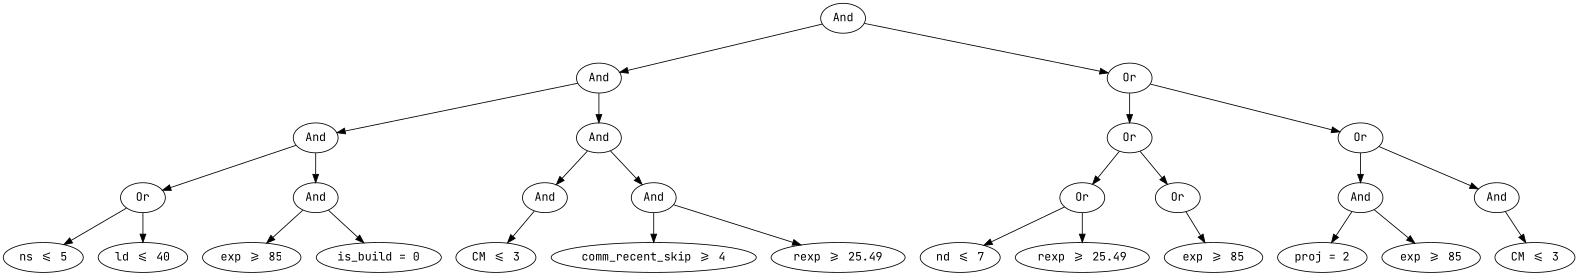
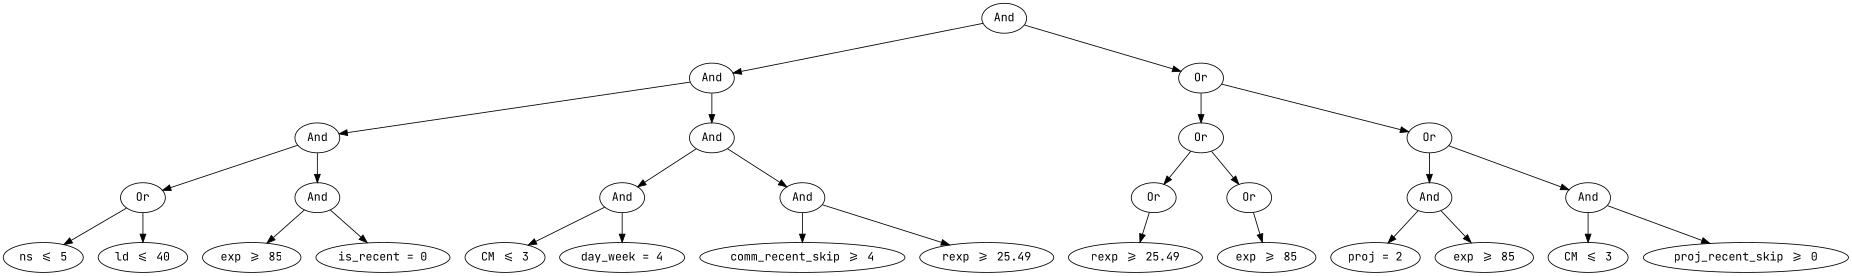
(379, 257) -> (383, 257)
none -> (622, 257)
(960, 257) -> none
none -> (1746, 257)
